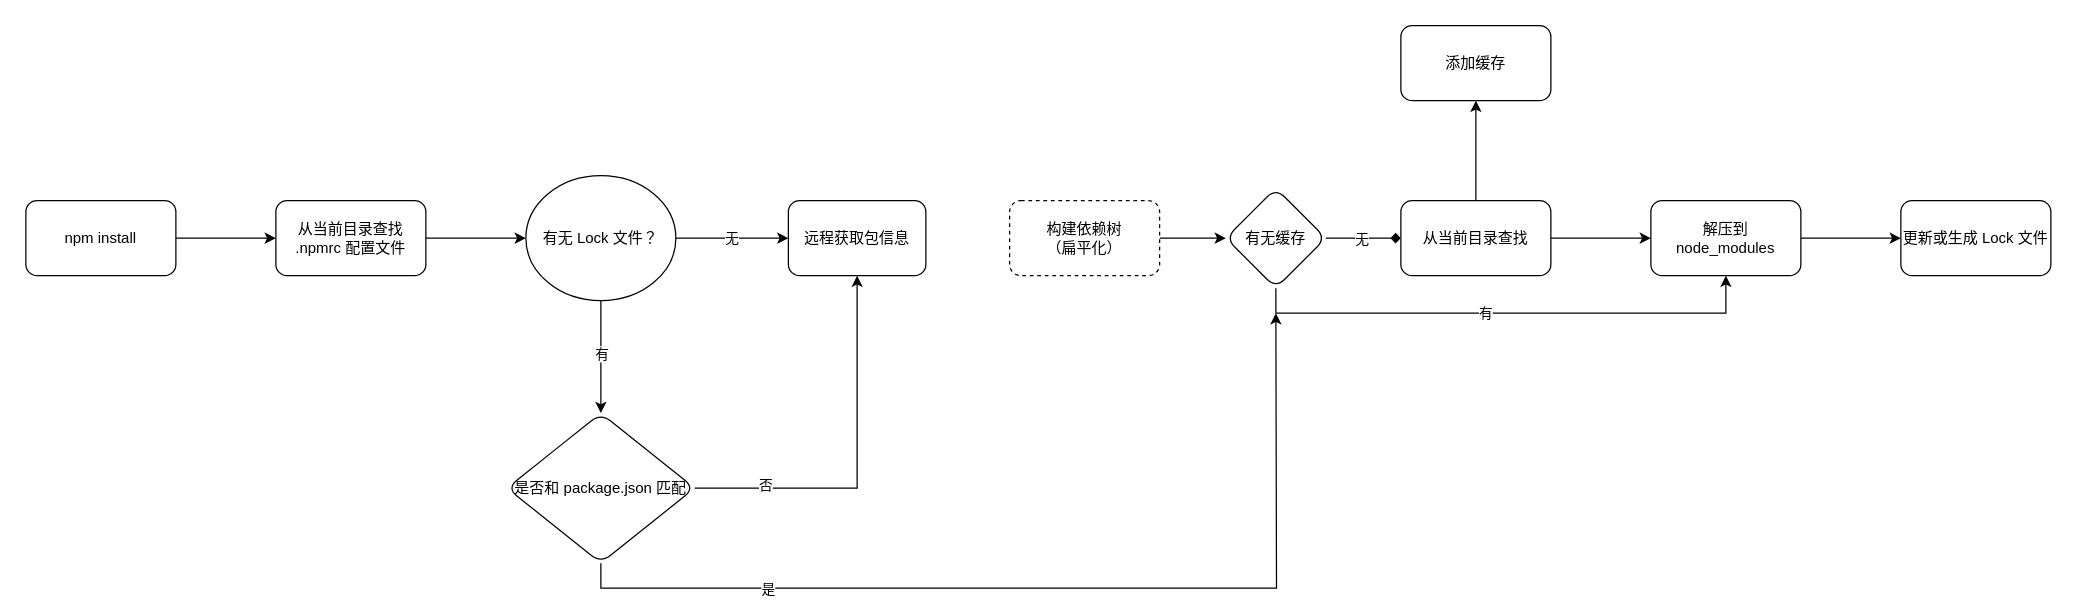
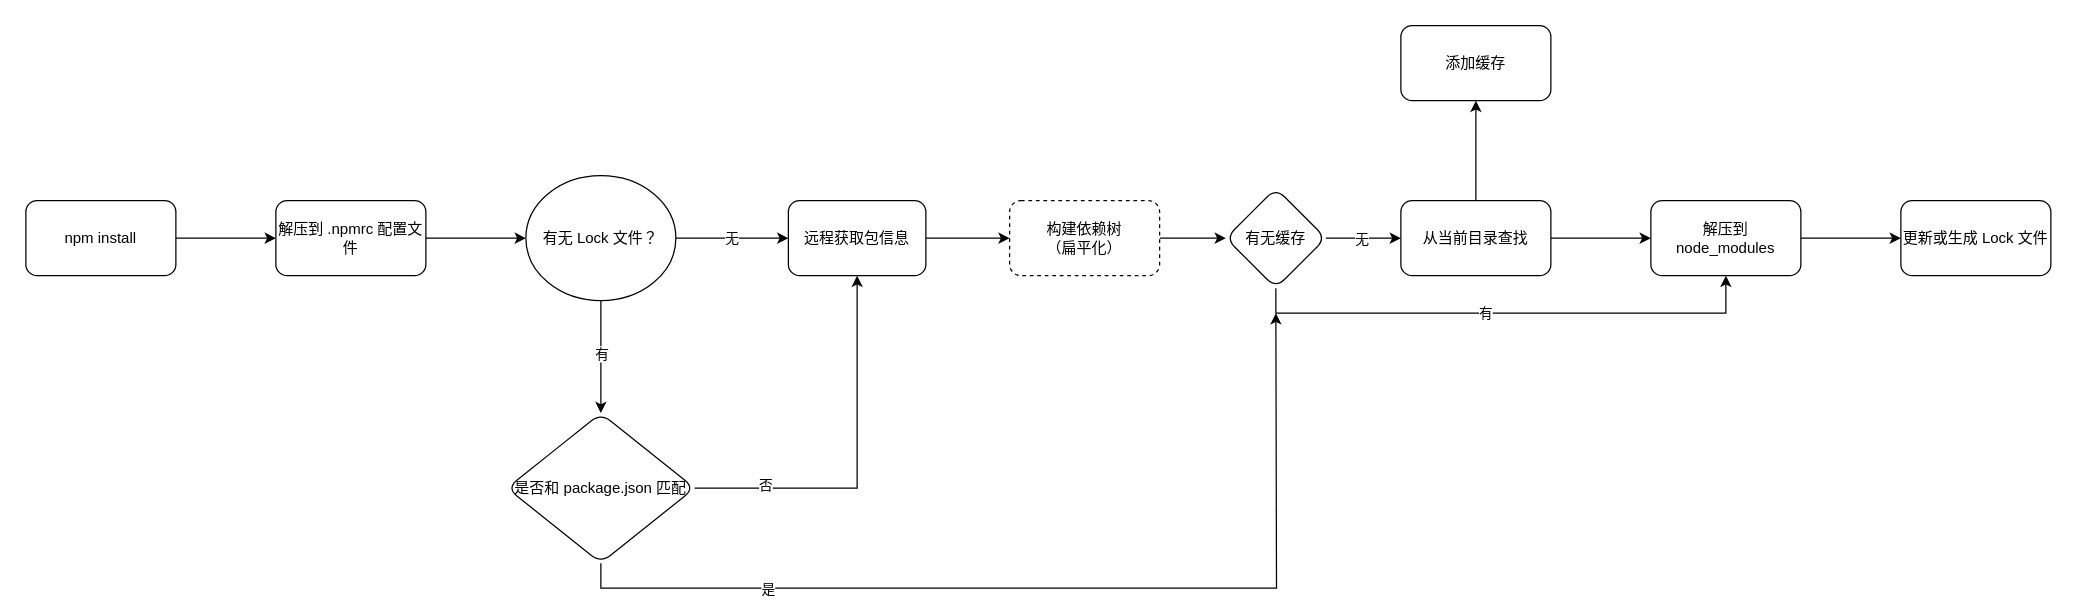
(351, 238) -> (351, 238)
none -> (963, 238)
(1390, 238) -> (1391, 238)
